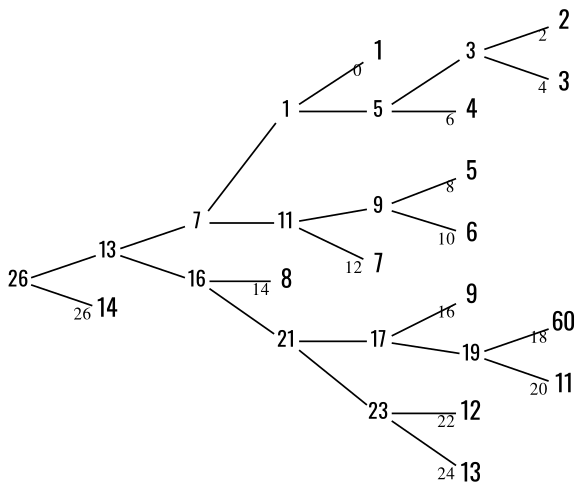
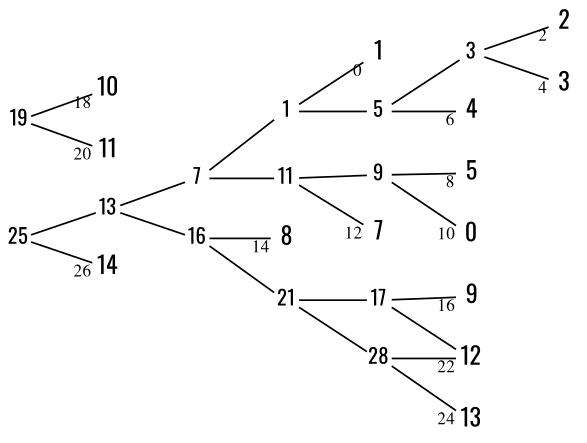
(472, 235) -> (472, 235)
(19, 281) -> (19, 238)
(564, 324) -> (108, 89)
(426, 348) -> (424, 328)
(379, 413) -> (379, 358)
